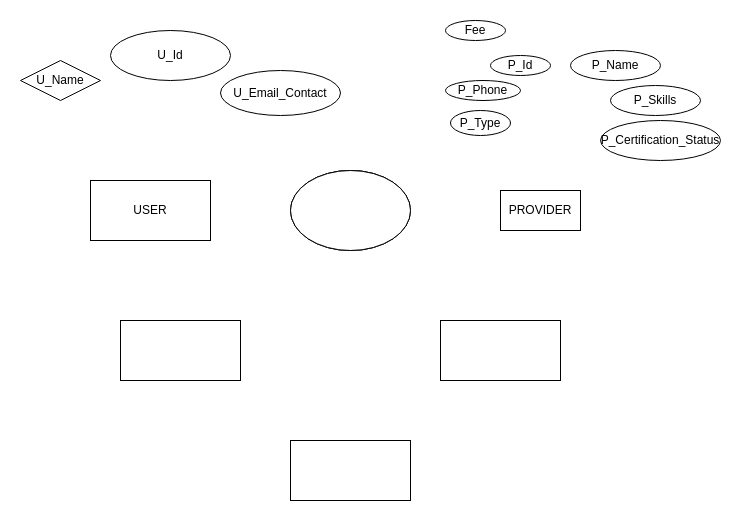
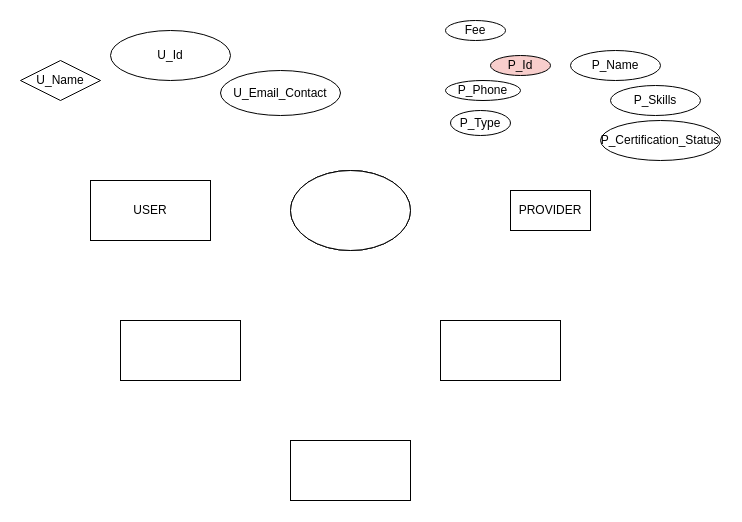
(521, 66) -> (521, 66)
(541, 211) -> (551, 211)
